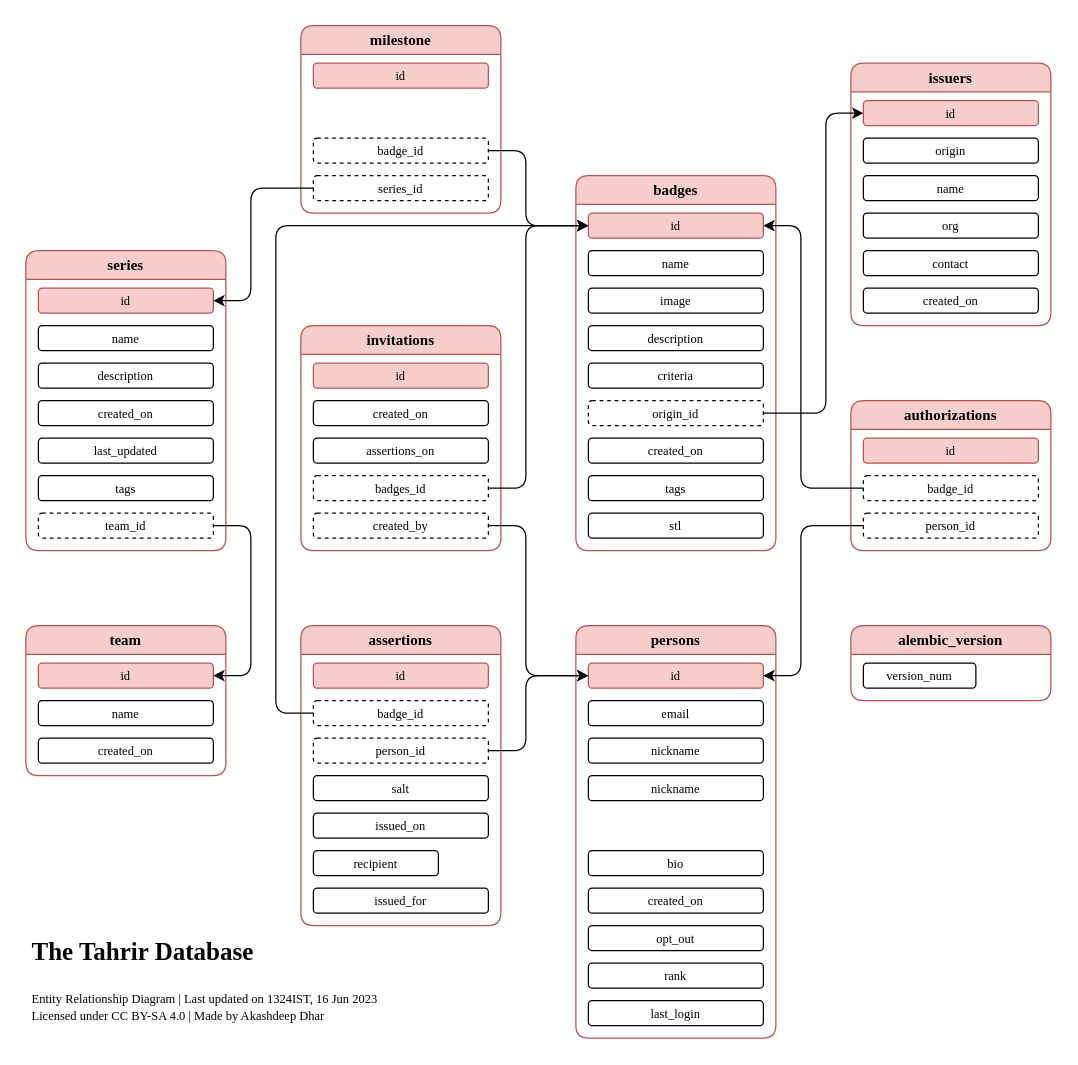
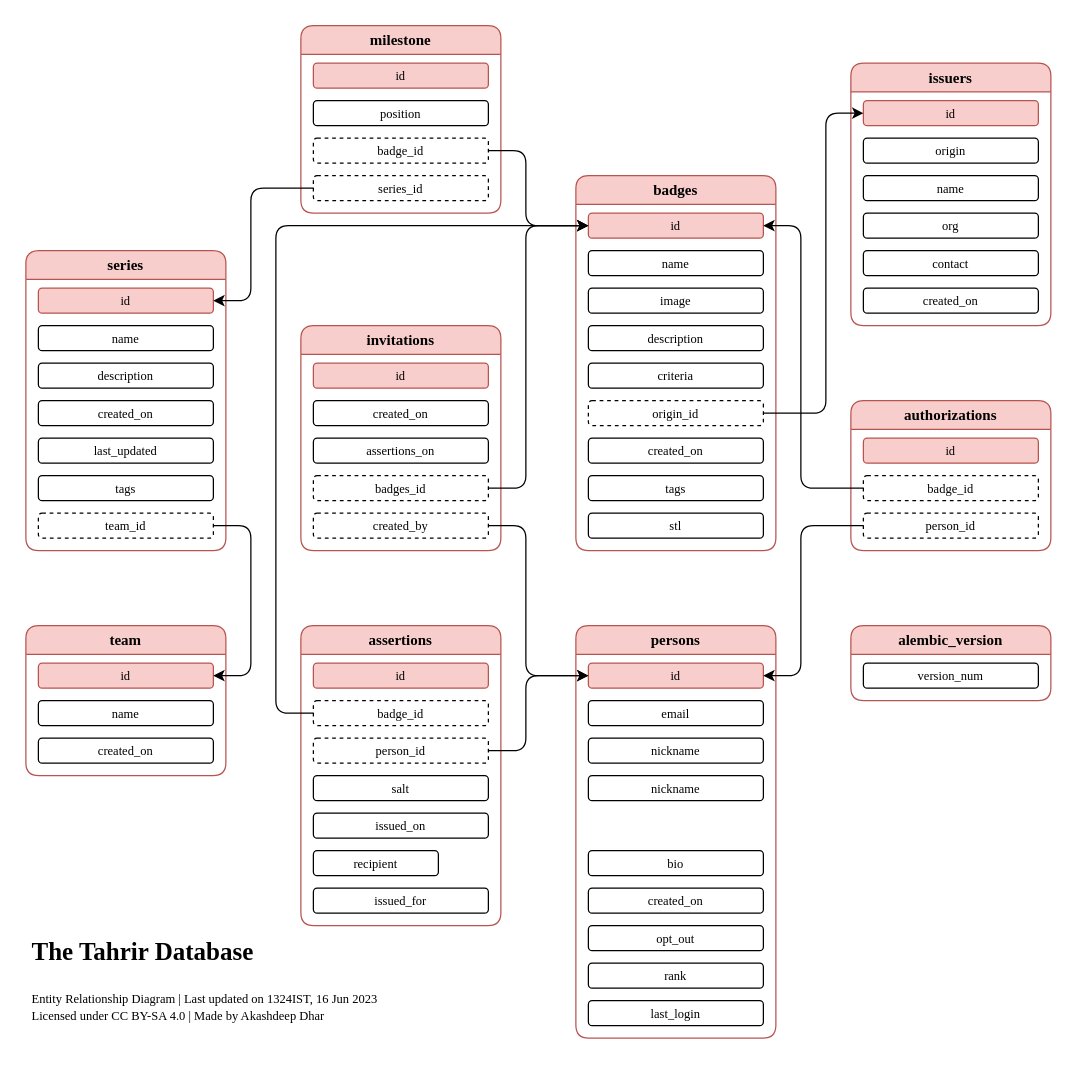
none -> (401, 113)
(919, 676) -> (951, 676)
